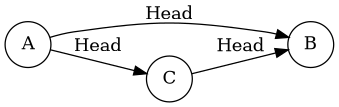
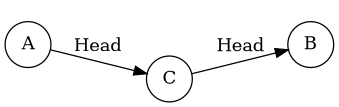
(163, 23) -> none
